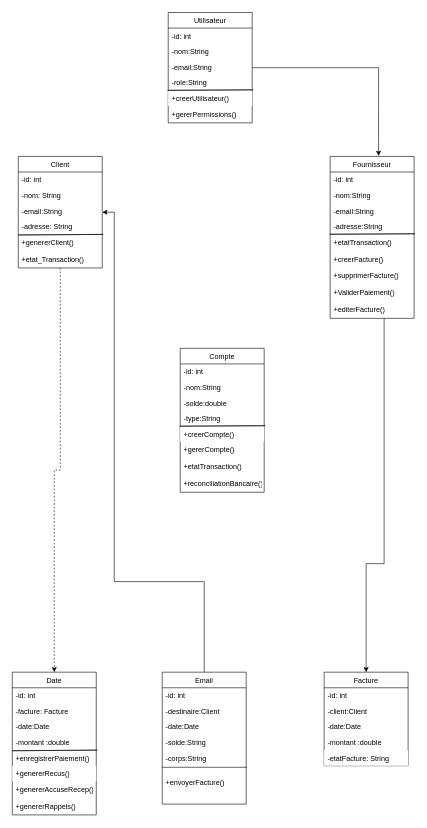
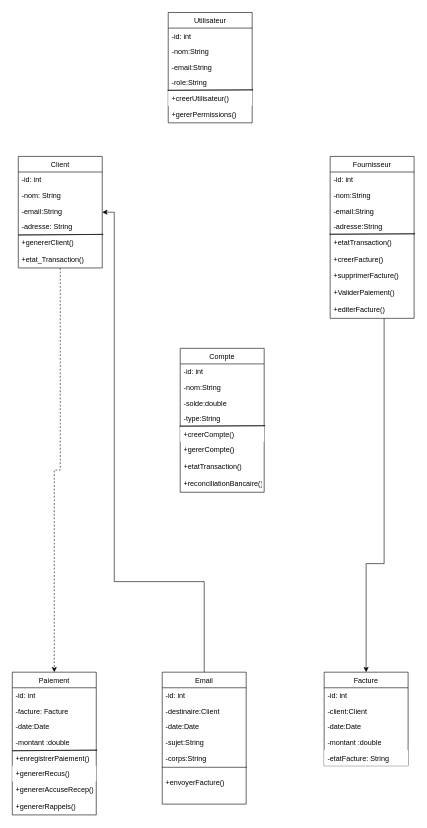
(358, 68) -> none
(54, 680) -> (54, 680)
(189, 743) -> (190, 743)
